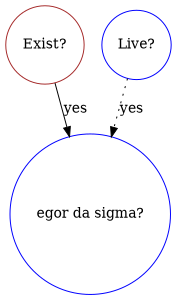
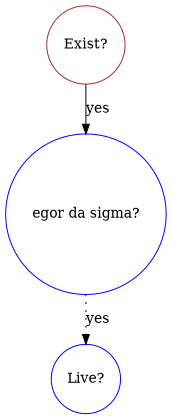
(121, 103) -> (86, 314)
